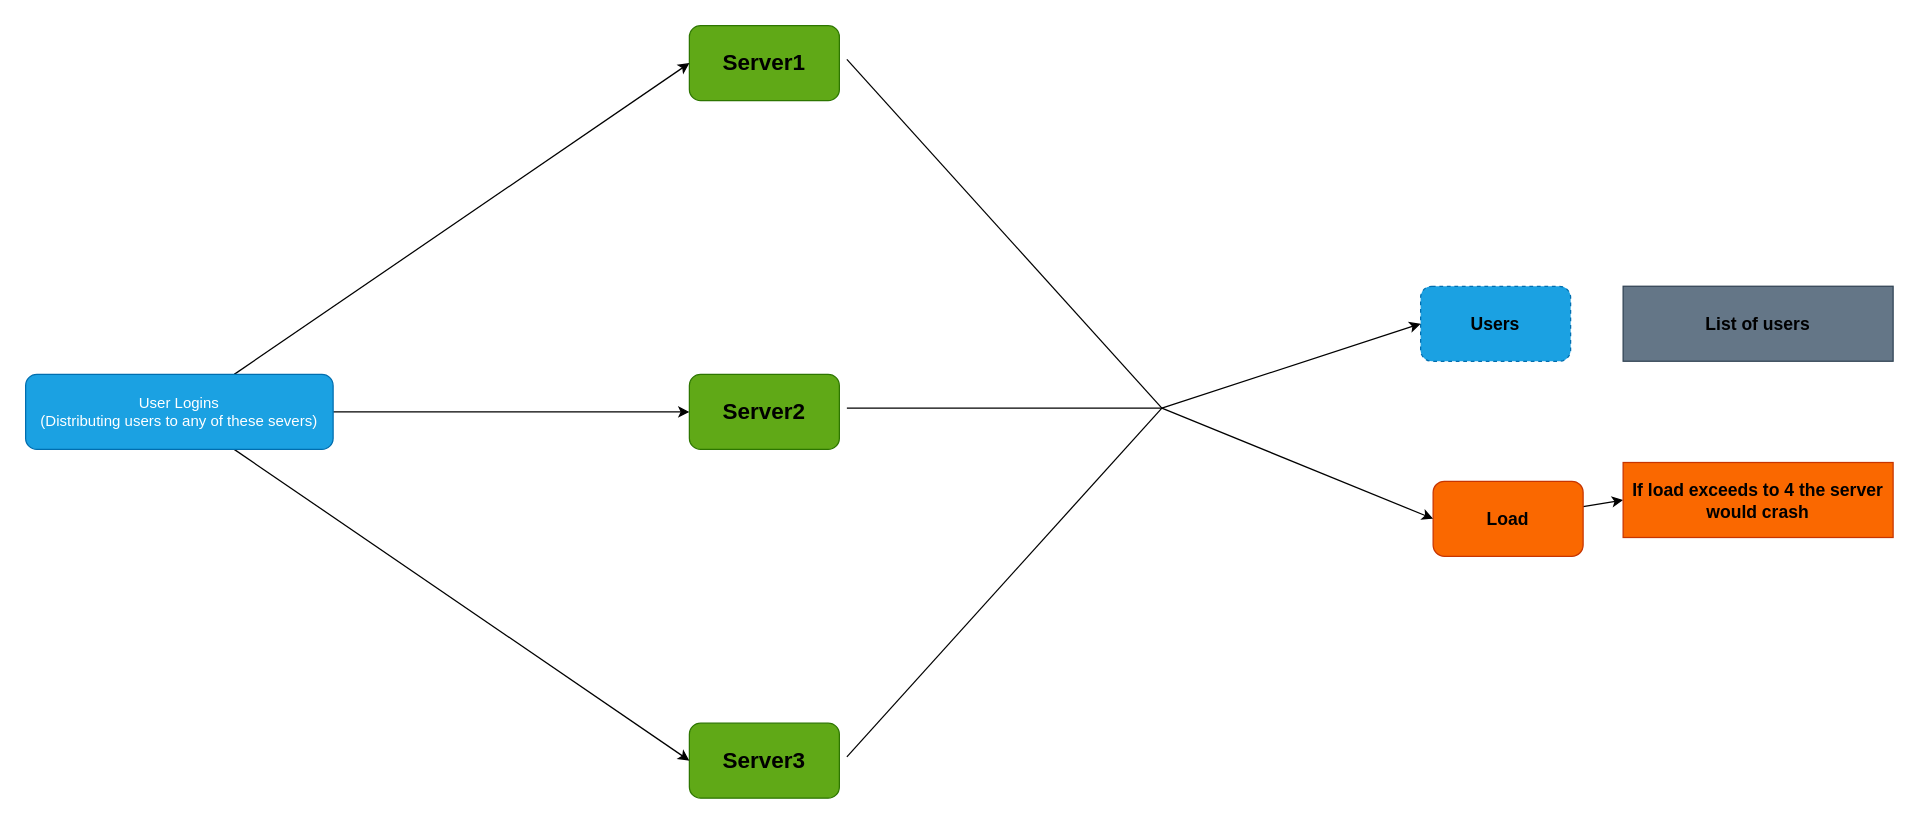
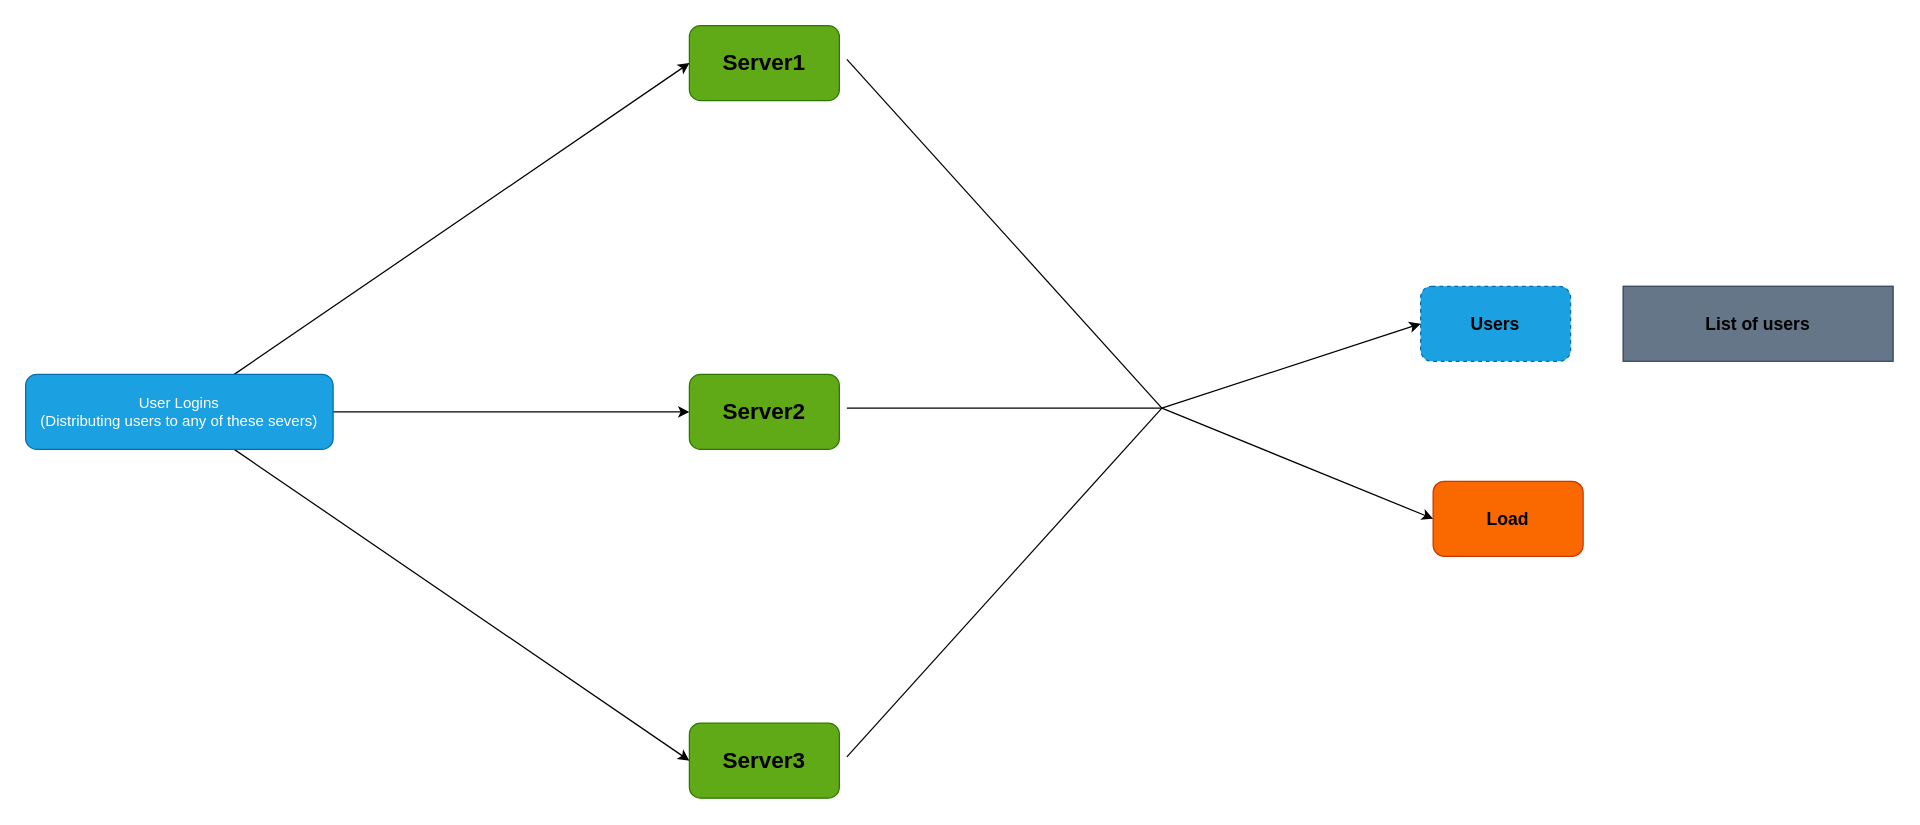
(1758, 500) -> none
(1599, 504) -> none
